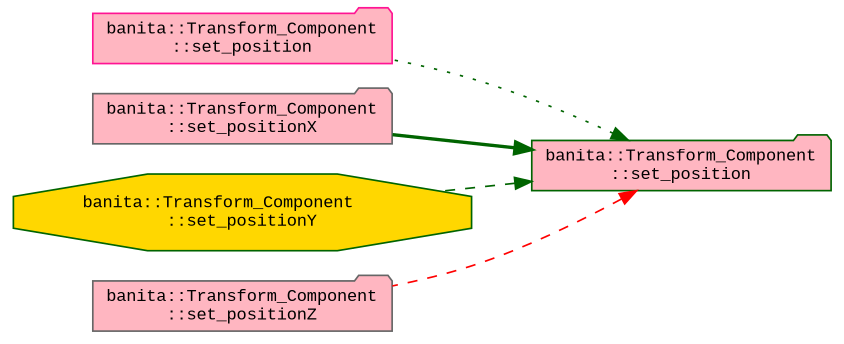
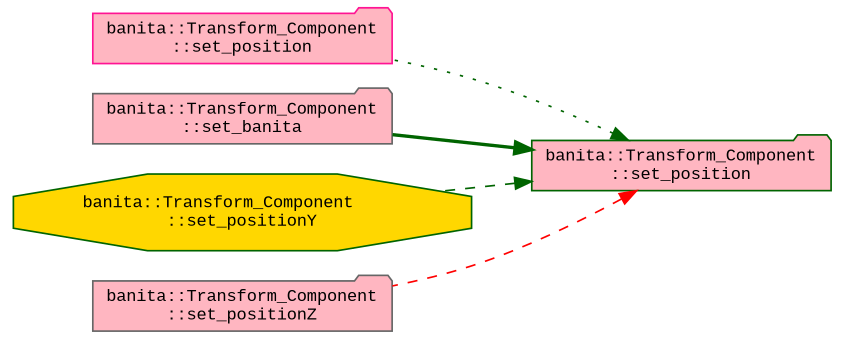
(242, 119) -> (242, 119)
